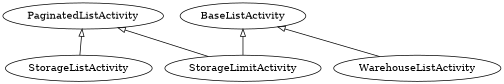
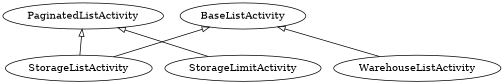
(243, 46) -> (154, 44)
